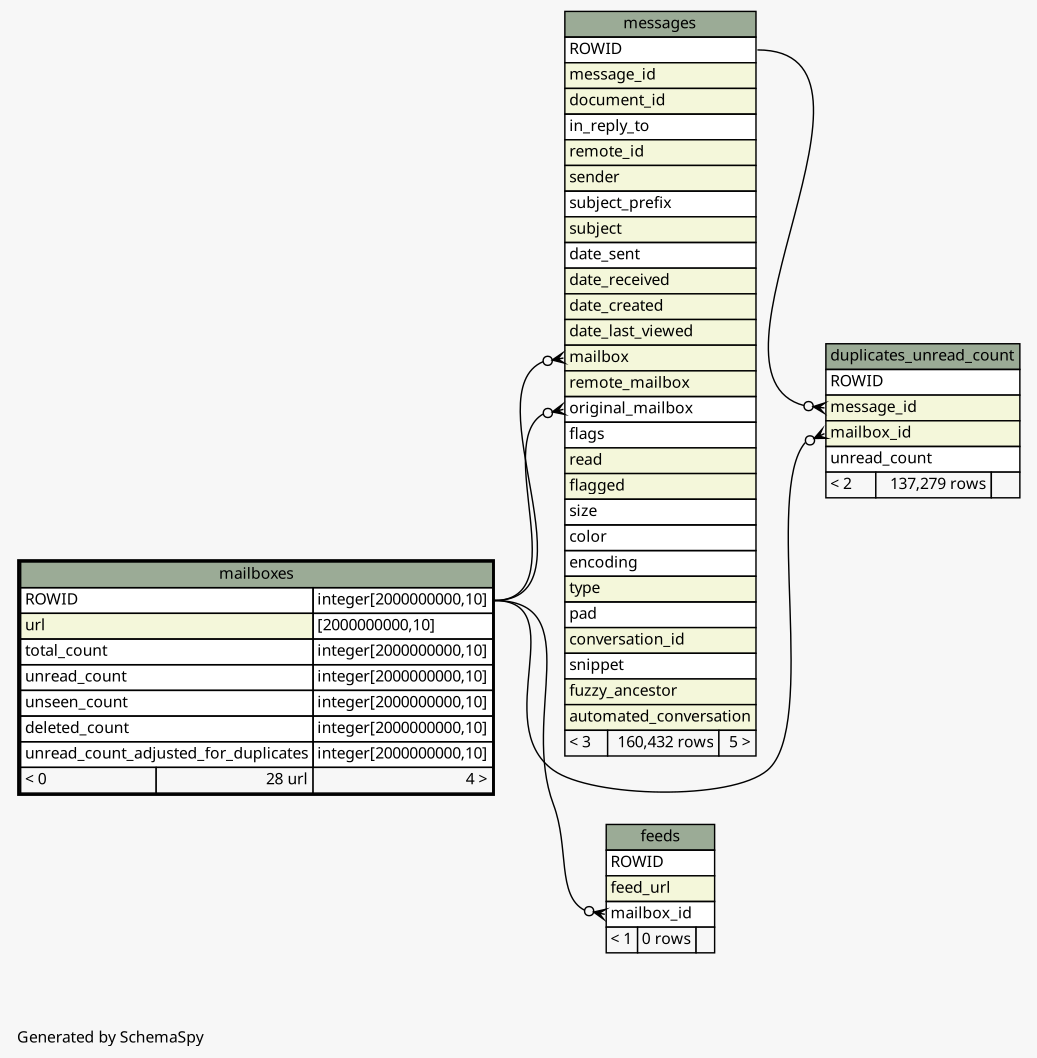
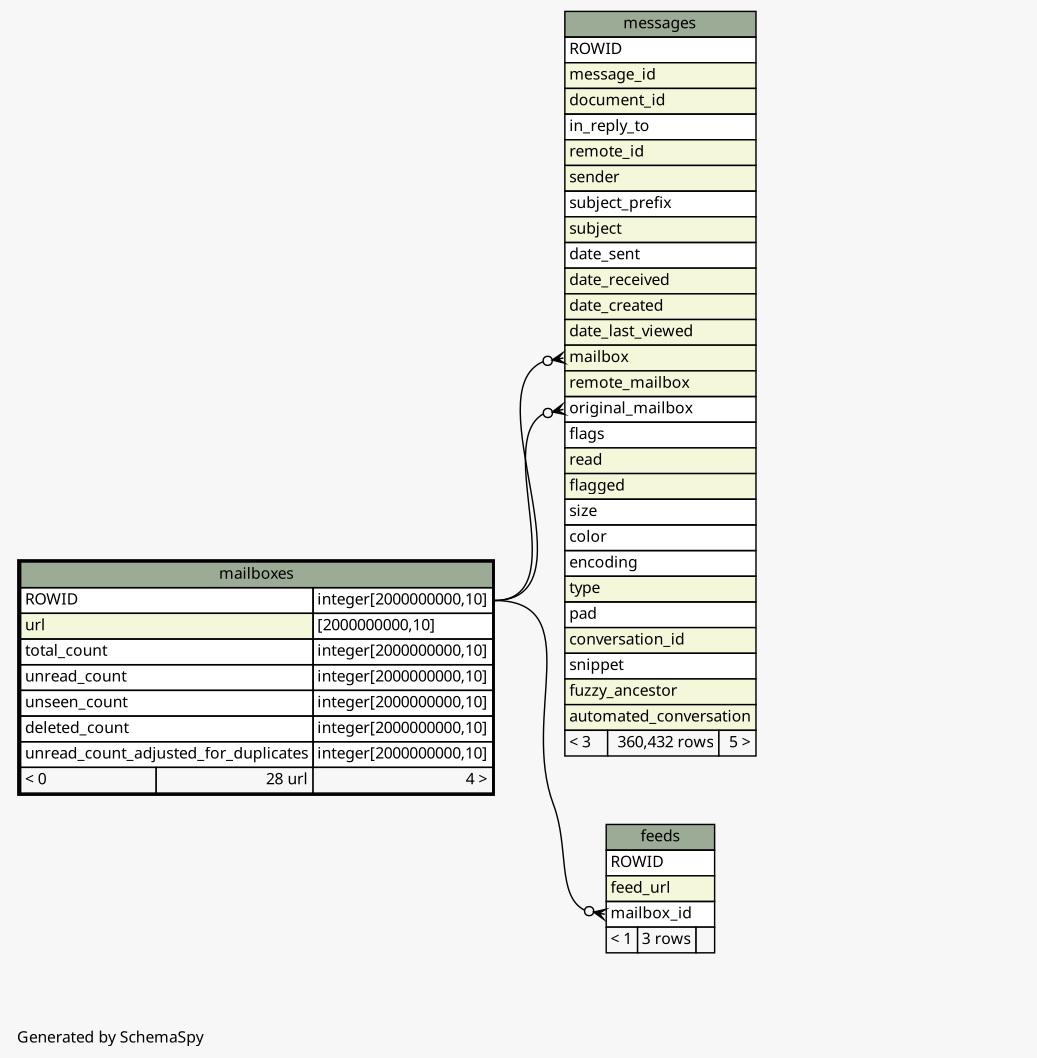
(923, 421) -> none
(666, 742) -> (666, 742)
(667, 939) -> (667, 939)
